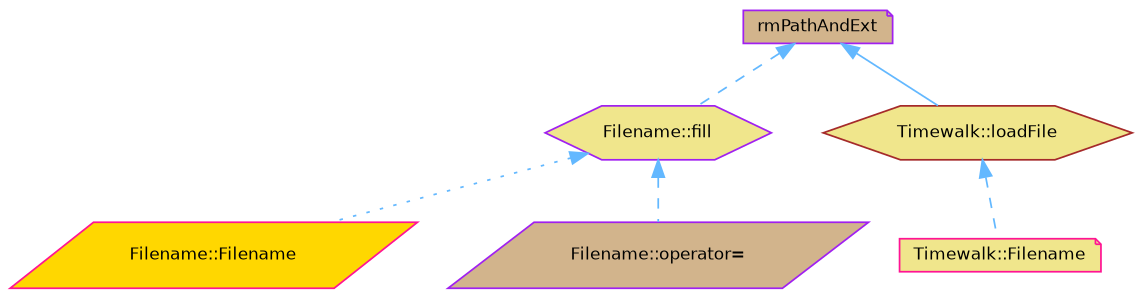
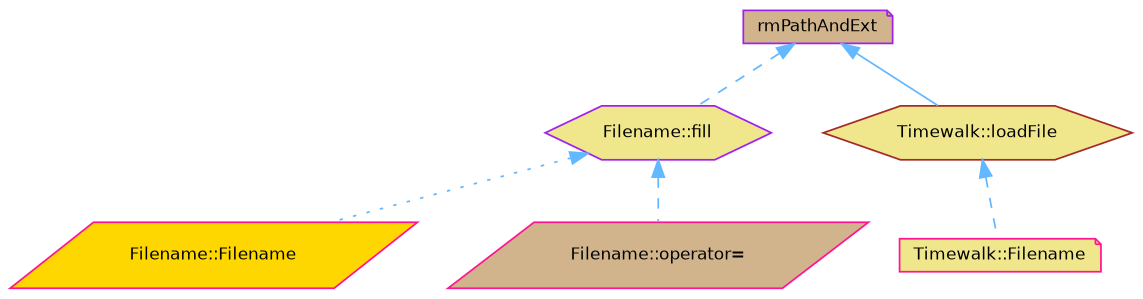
(658, 255) -> (658, 255)
